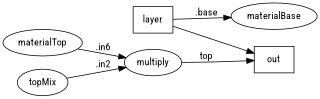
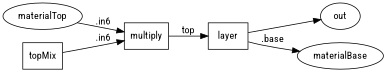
(274, 60) -> (340, 16)
(214, 62) -> (185, 36)
(153, 63) -> (146, 36)
(103, 64) -> (103, 38)
(43, 82) -> (43, 56)
